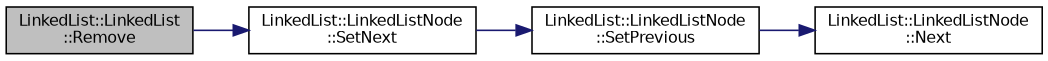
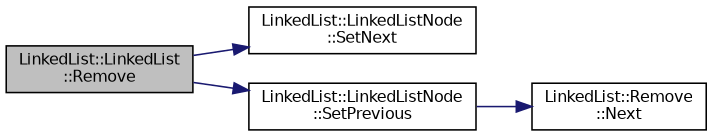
(496, 30) -> (213, 85)
(929, 30) -> (619, 107)
